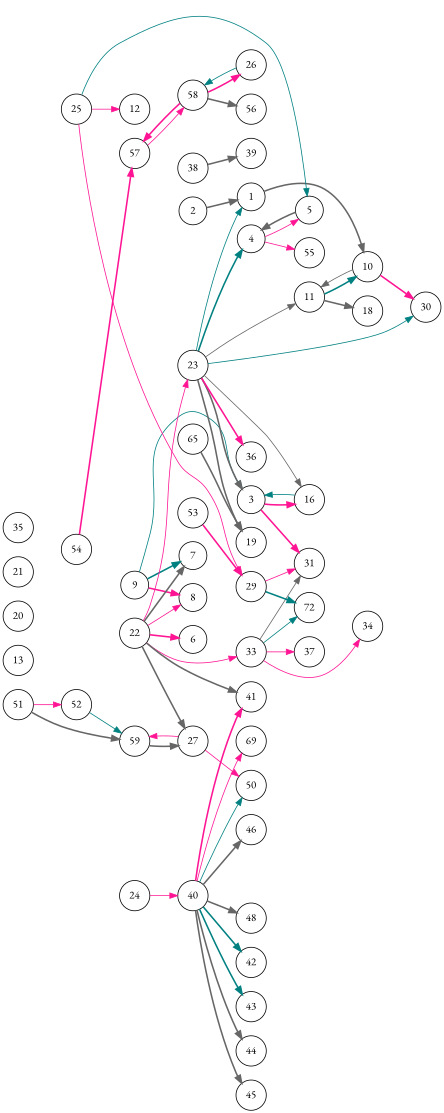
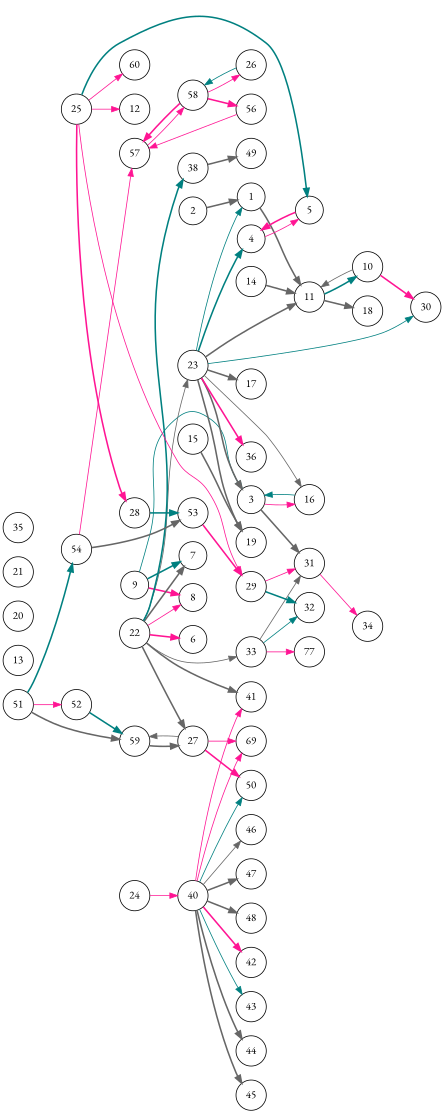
(236, 25) -> (236, 25)
none -> (135, 65)
(221, 86) -> (221, 86)
(218, 101) -> (218, 101)
none -> (197, 130)
(251, 153) -> (251, 153)
(327, 191) -> (279, 243)
(282, 218) -> (282, 218)
(309, 253) -> none
none -> (251, 282)
(246, 331) -> (246, 331)
(105, 355) -> (105, 355)
none -> (251, 384)
none -> (161, 404)
(193, 439) -> (193, 439)
(168, 505) -> (168, 505)
(276, 505) -> (276, 505)
none -> (135, 513)
(277, 528) -> (277, 528)
none -> (133, 540)
(309, 608) -> (309, 608)
none -> (52, 633)
(309, 652) -> (309, 652)
(186, 662) -> (186, 662)
(314, 677) -> (336, 592)
(102, 721) -> (102, 721)
(168, 736) -> (168, 736)
none -> (218, 741)
(216, 759) -> (216, 759)
(211, 797) -> (211, 797)
(219, 866) -> (219, 866)
none -> (251, 874)
(219, 926) -> (219, 926)
(218, 949) -> (218, 949)
